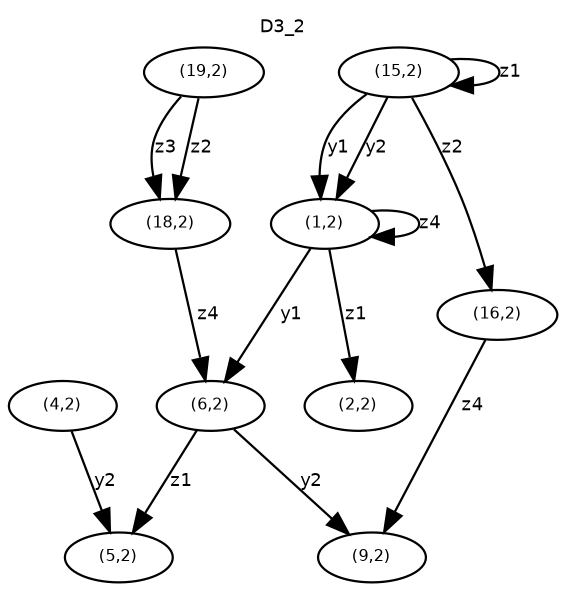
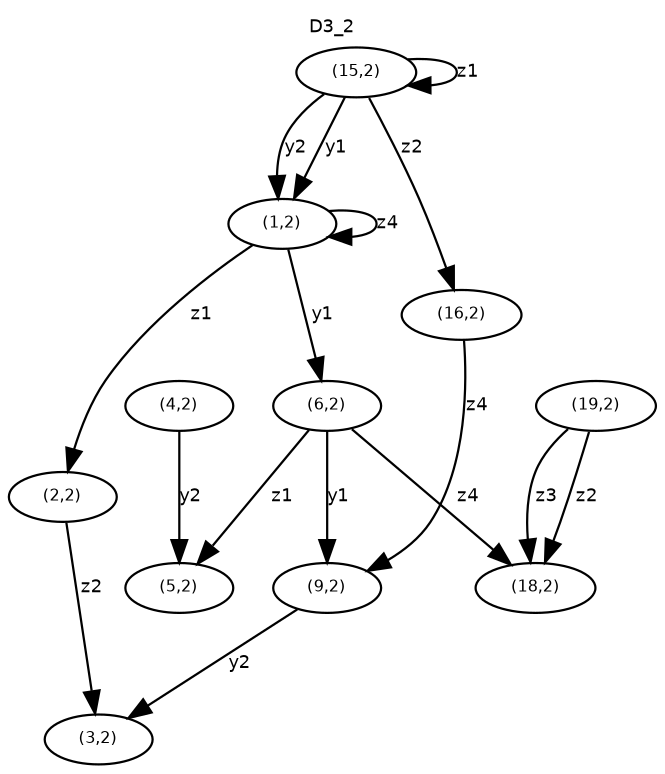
(188, 304) -> (423, 490)
(311, 482) -> (338, 497)
none -> (99, 739)
